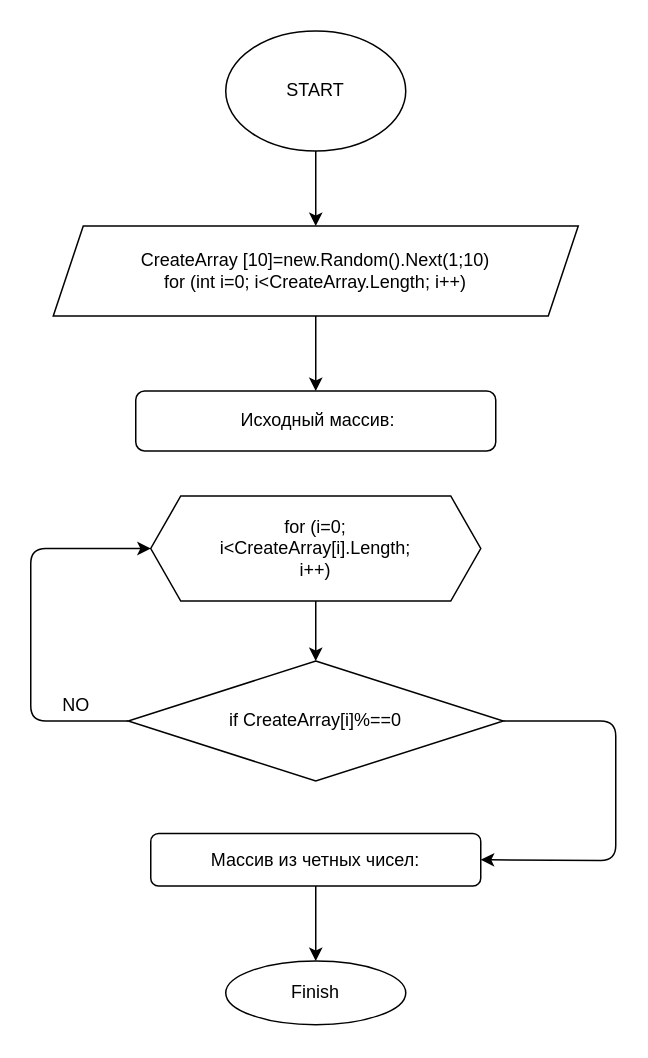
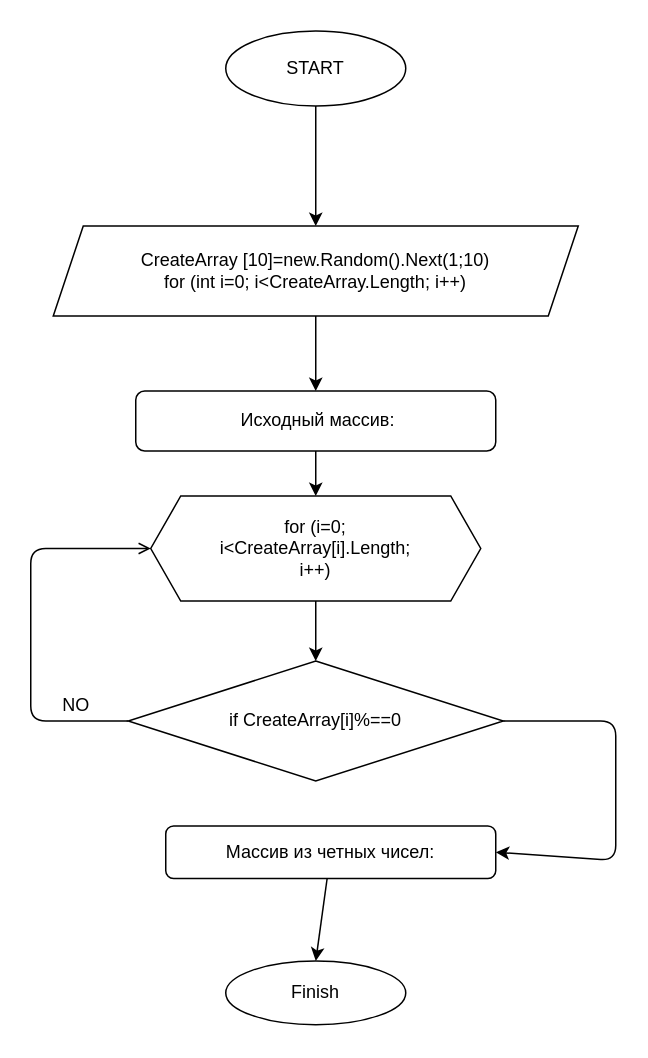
(316, 91) -> (316, 68)
none -> (316, 468)
(139, 548) -> (141, 548)
(316, 860) -> (331, 852)
